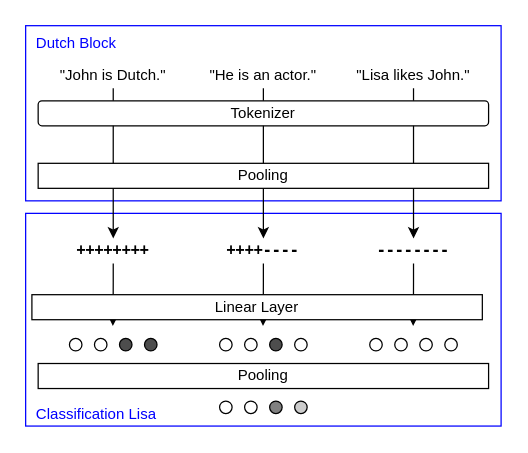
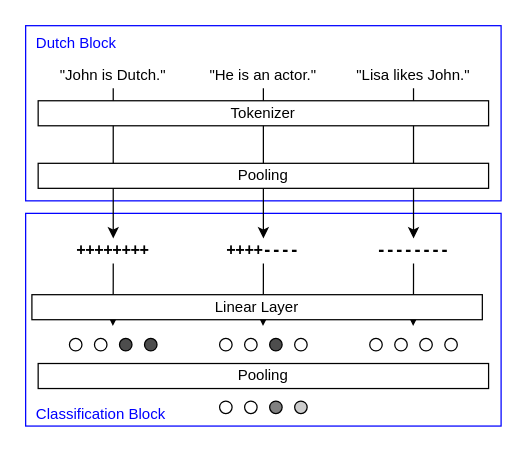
(263, 113) -> (263, 113)
(96, 413) -> (100, 413)
